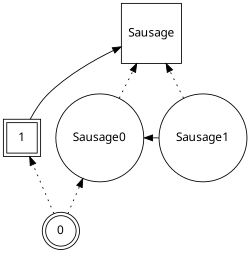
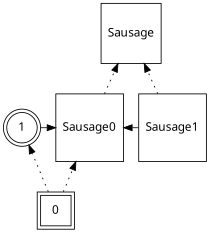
(66, 79) -> (44, 128)
(22, 138) -> (22, 128)
(100, 138) -> (90, 128)
(203, 138) -> (173, 128)
(61, 231) -> (56, 211)
